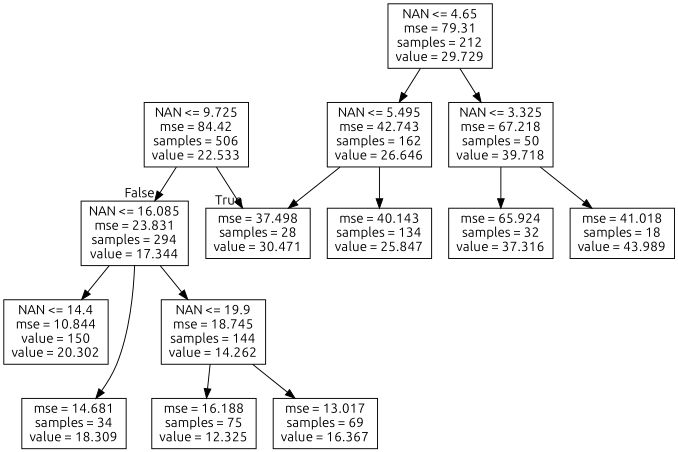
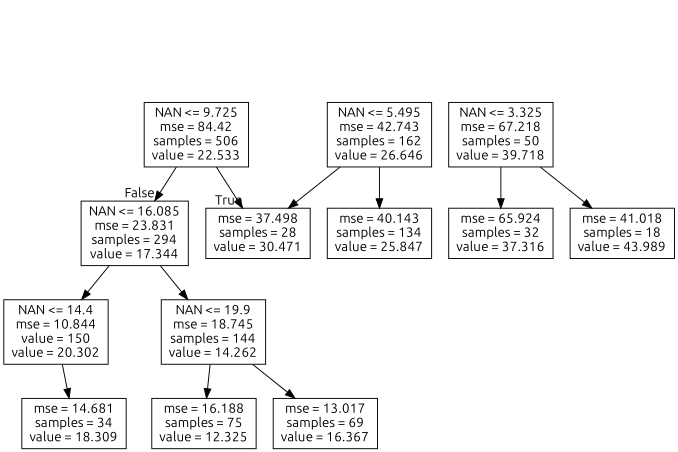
(440, 36) -> none
(127, 331) -> (65, 377)
